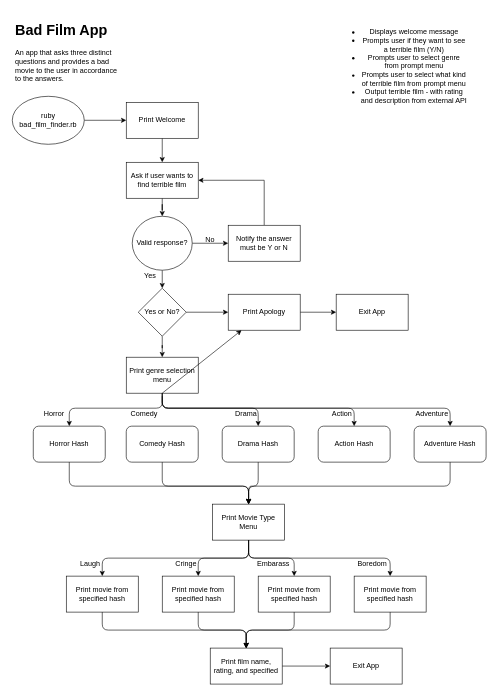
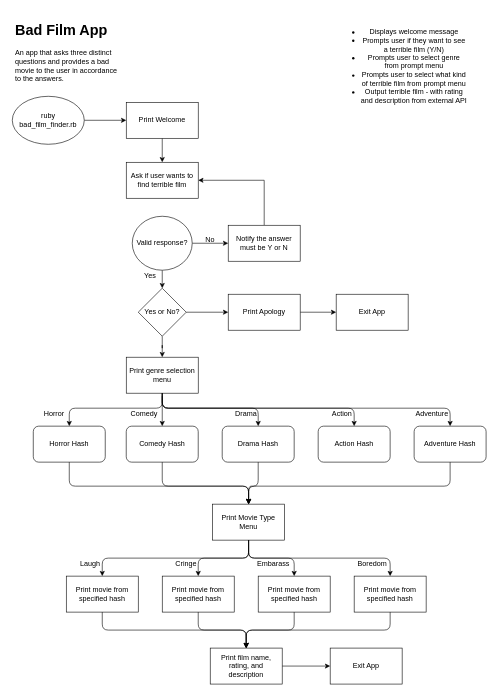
(162, 207) -> none
(201, 363) -> (162, 420)
(246, 666) -> (246, 666)
